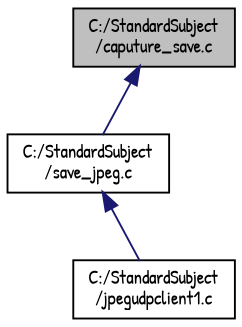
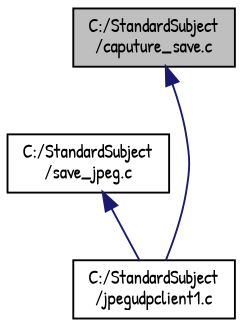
(117, 109) -> (189, 173)
